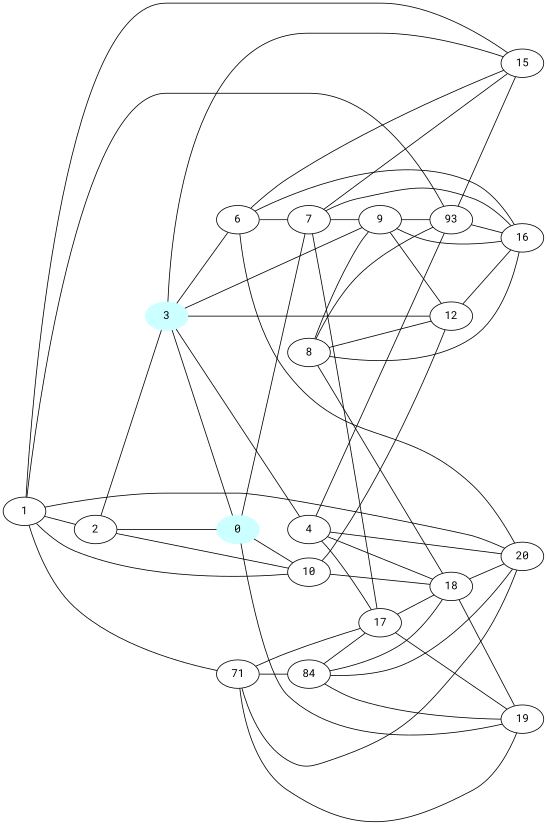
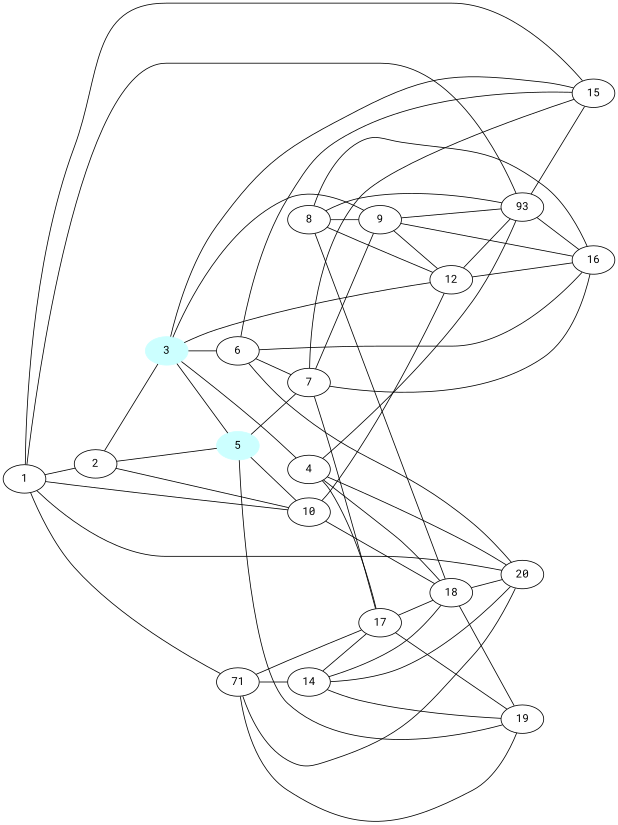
none -> (486, 244)
(238, 529) -> (238, 446)
(309, 674) -> (309, 682)
